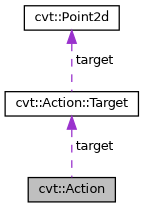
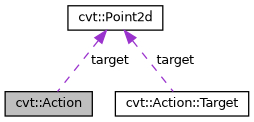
(72, 153) -> (78, 66)
